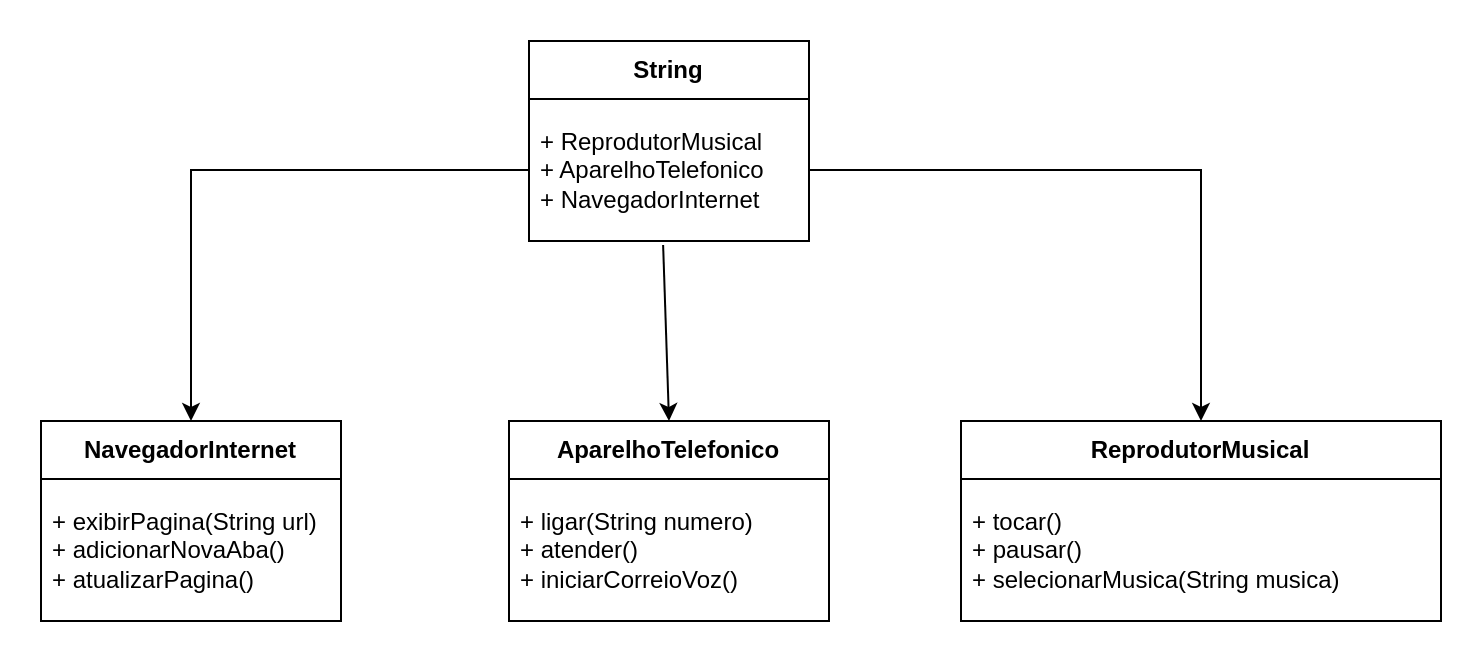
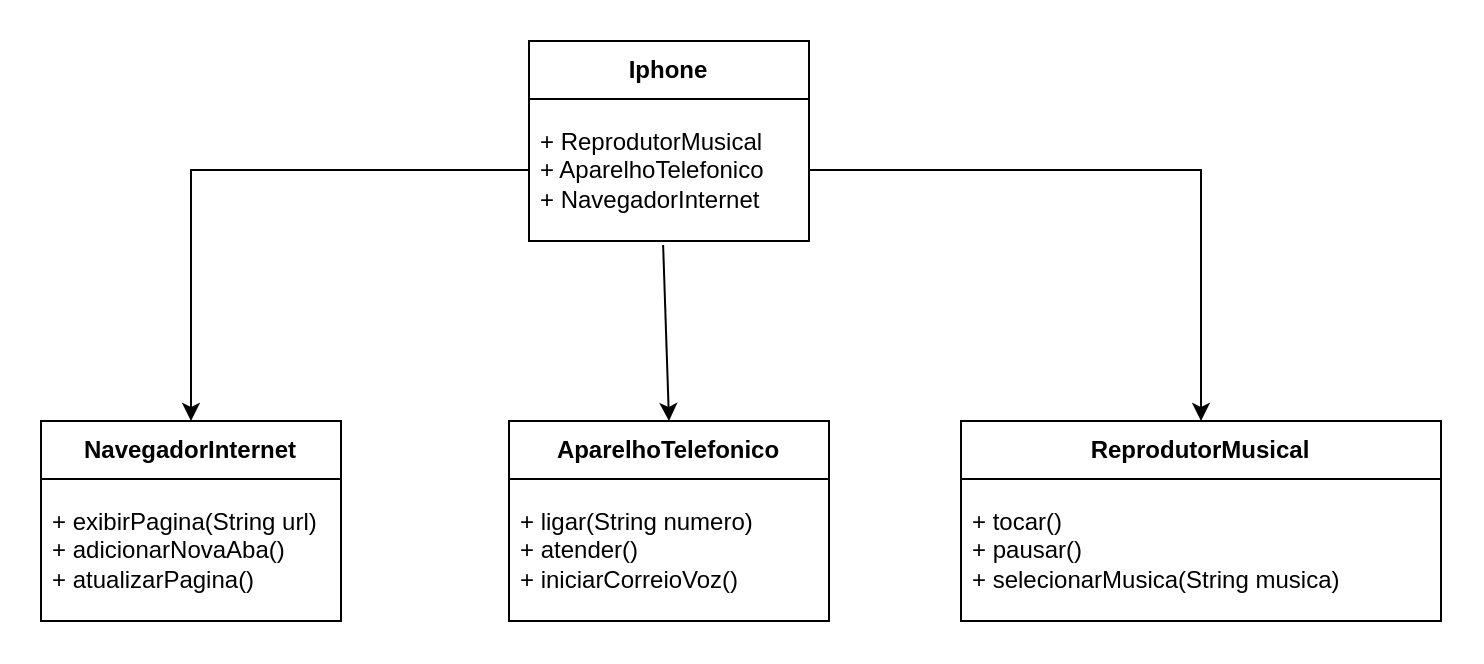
(669, 71) -> (669, 71)
